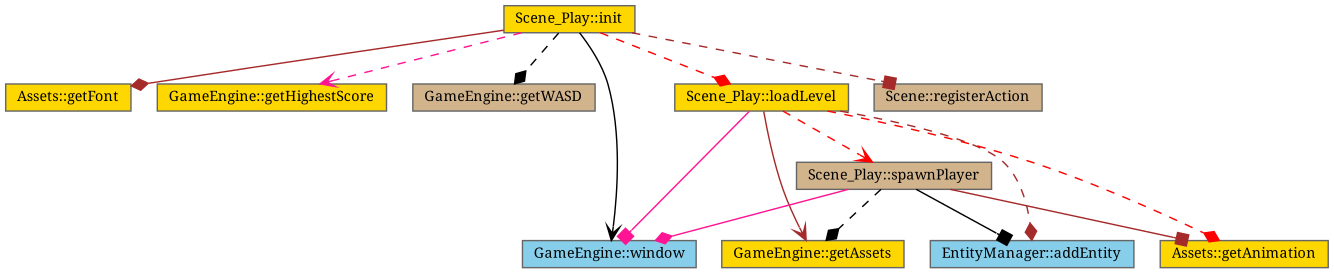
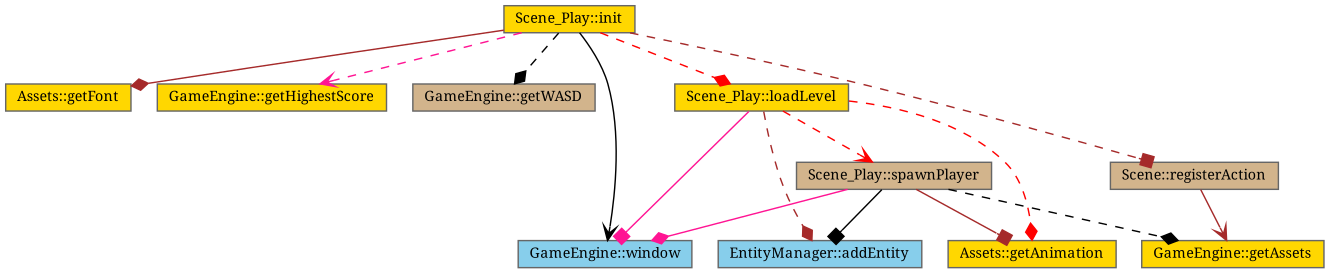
(777, 171) -> (1210, 209)
